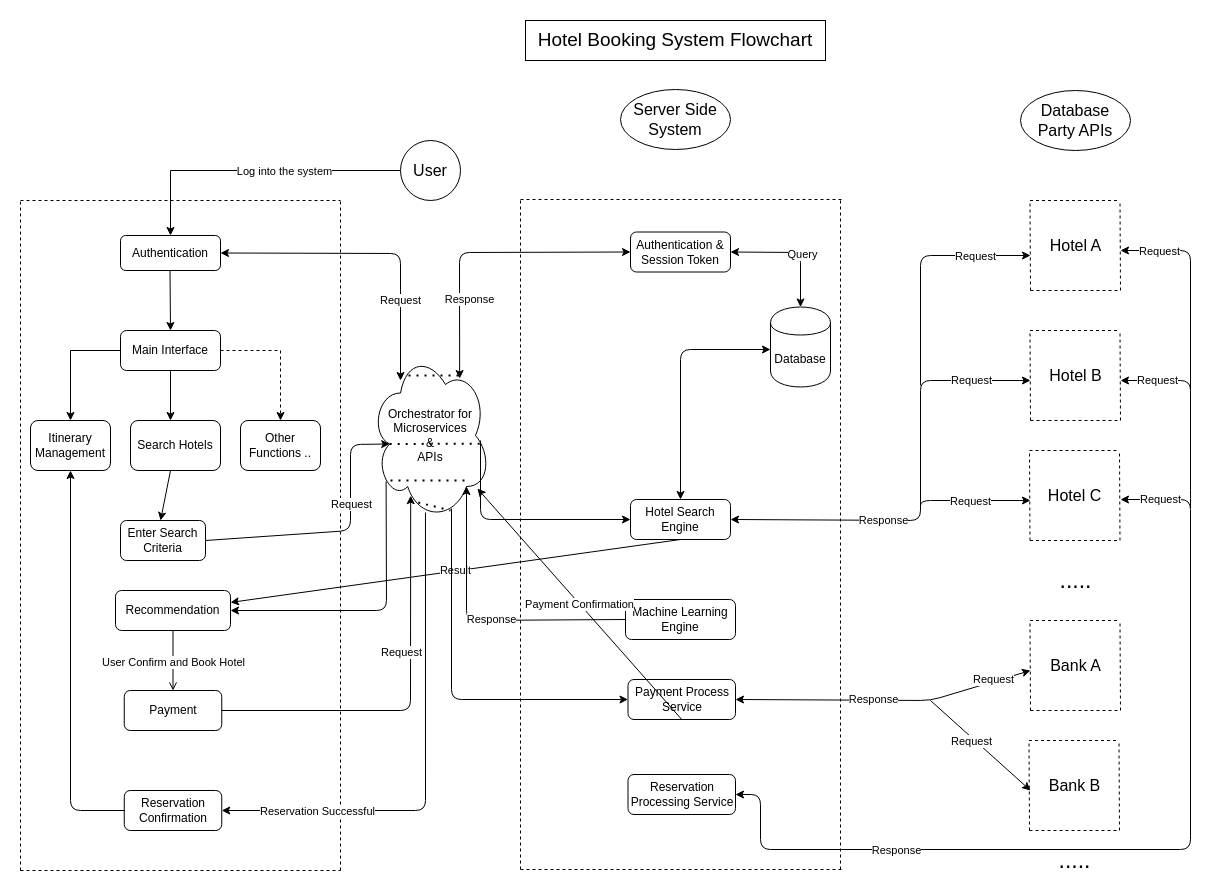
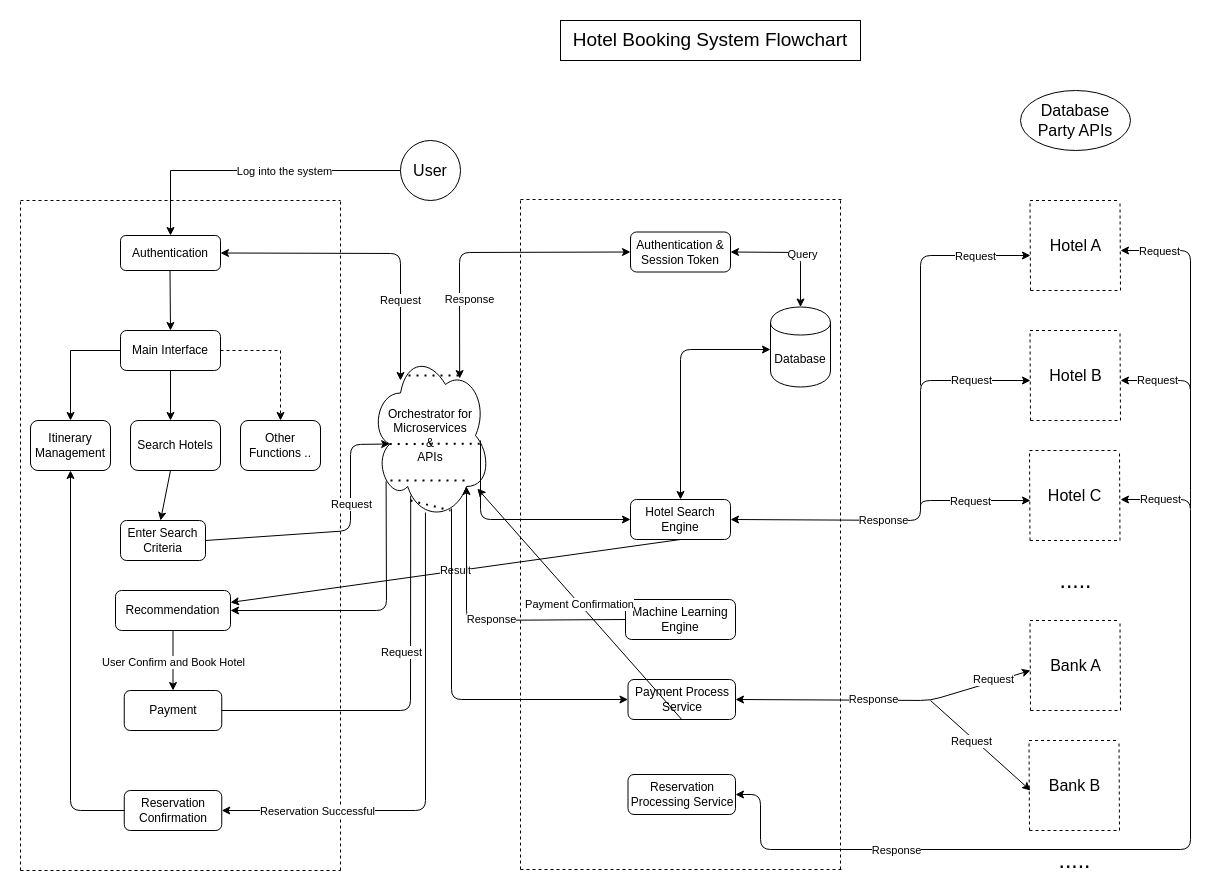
(676, 41) -> (711, 41)
(676, 120) -> none
(411, 504) -> (411, 502)
(173, 683) -> (173, 682)
